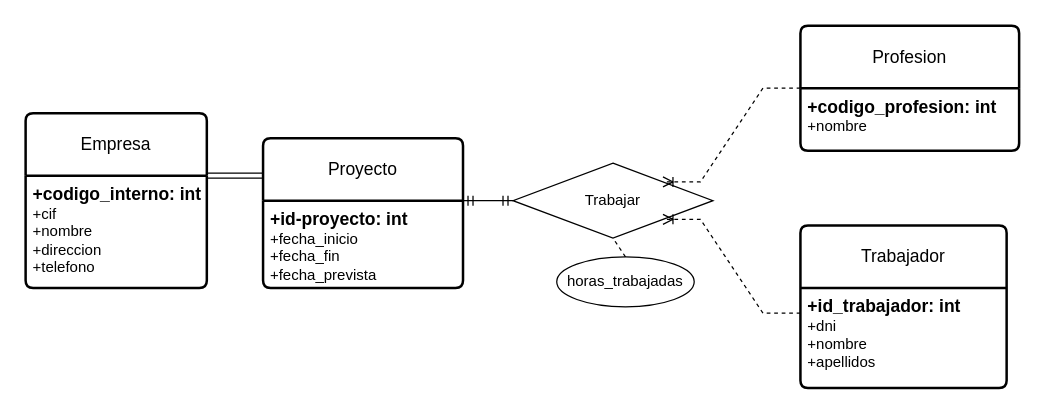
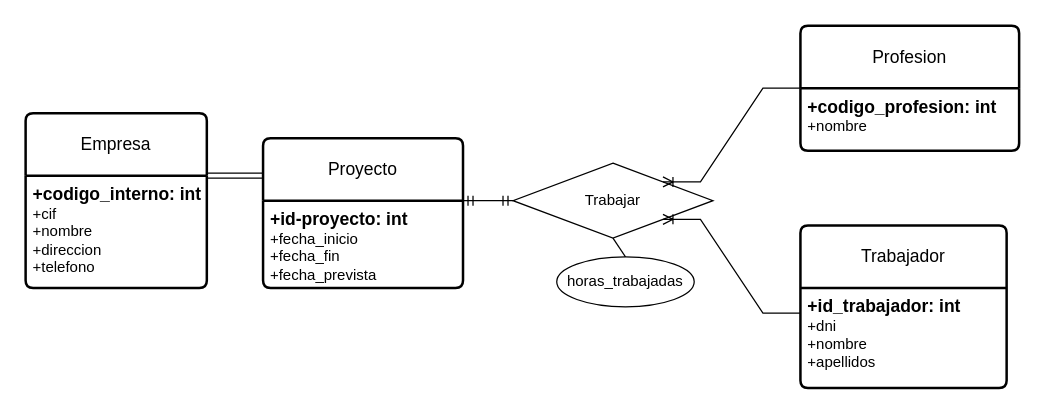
(735, 131) -> (735, 131)
(619, 247) -> (619, 247)
(735, 270) -> (735, 270)
